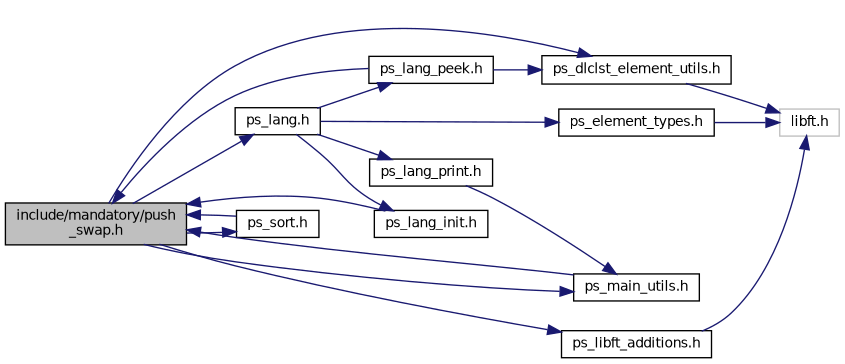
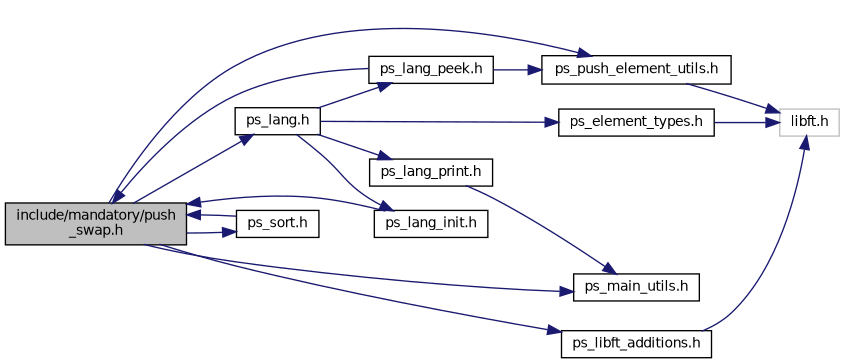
(637, 70) -> (637, 70)
(387, 256) -> none
